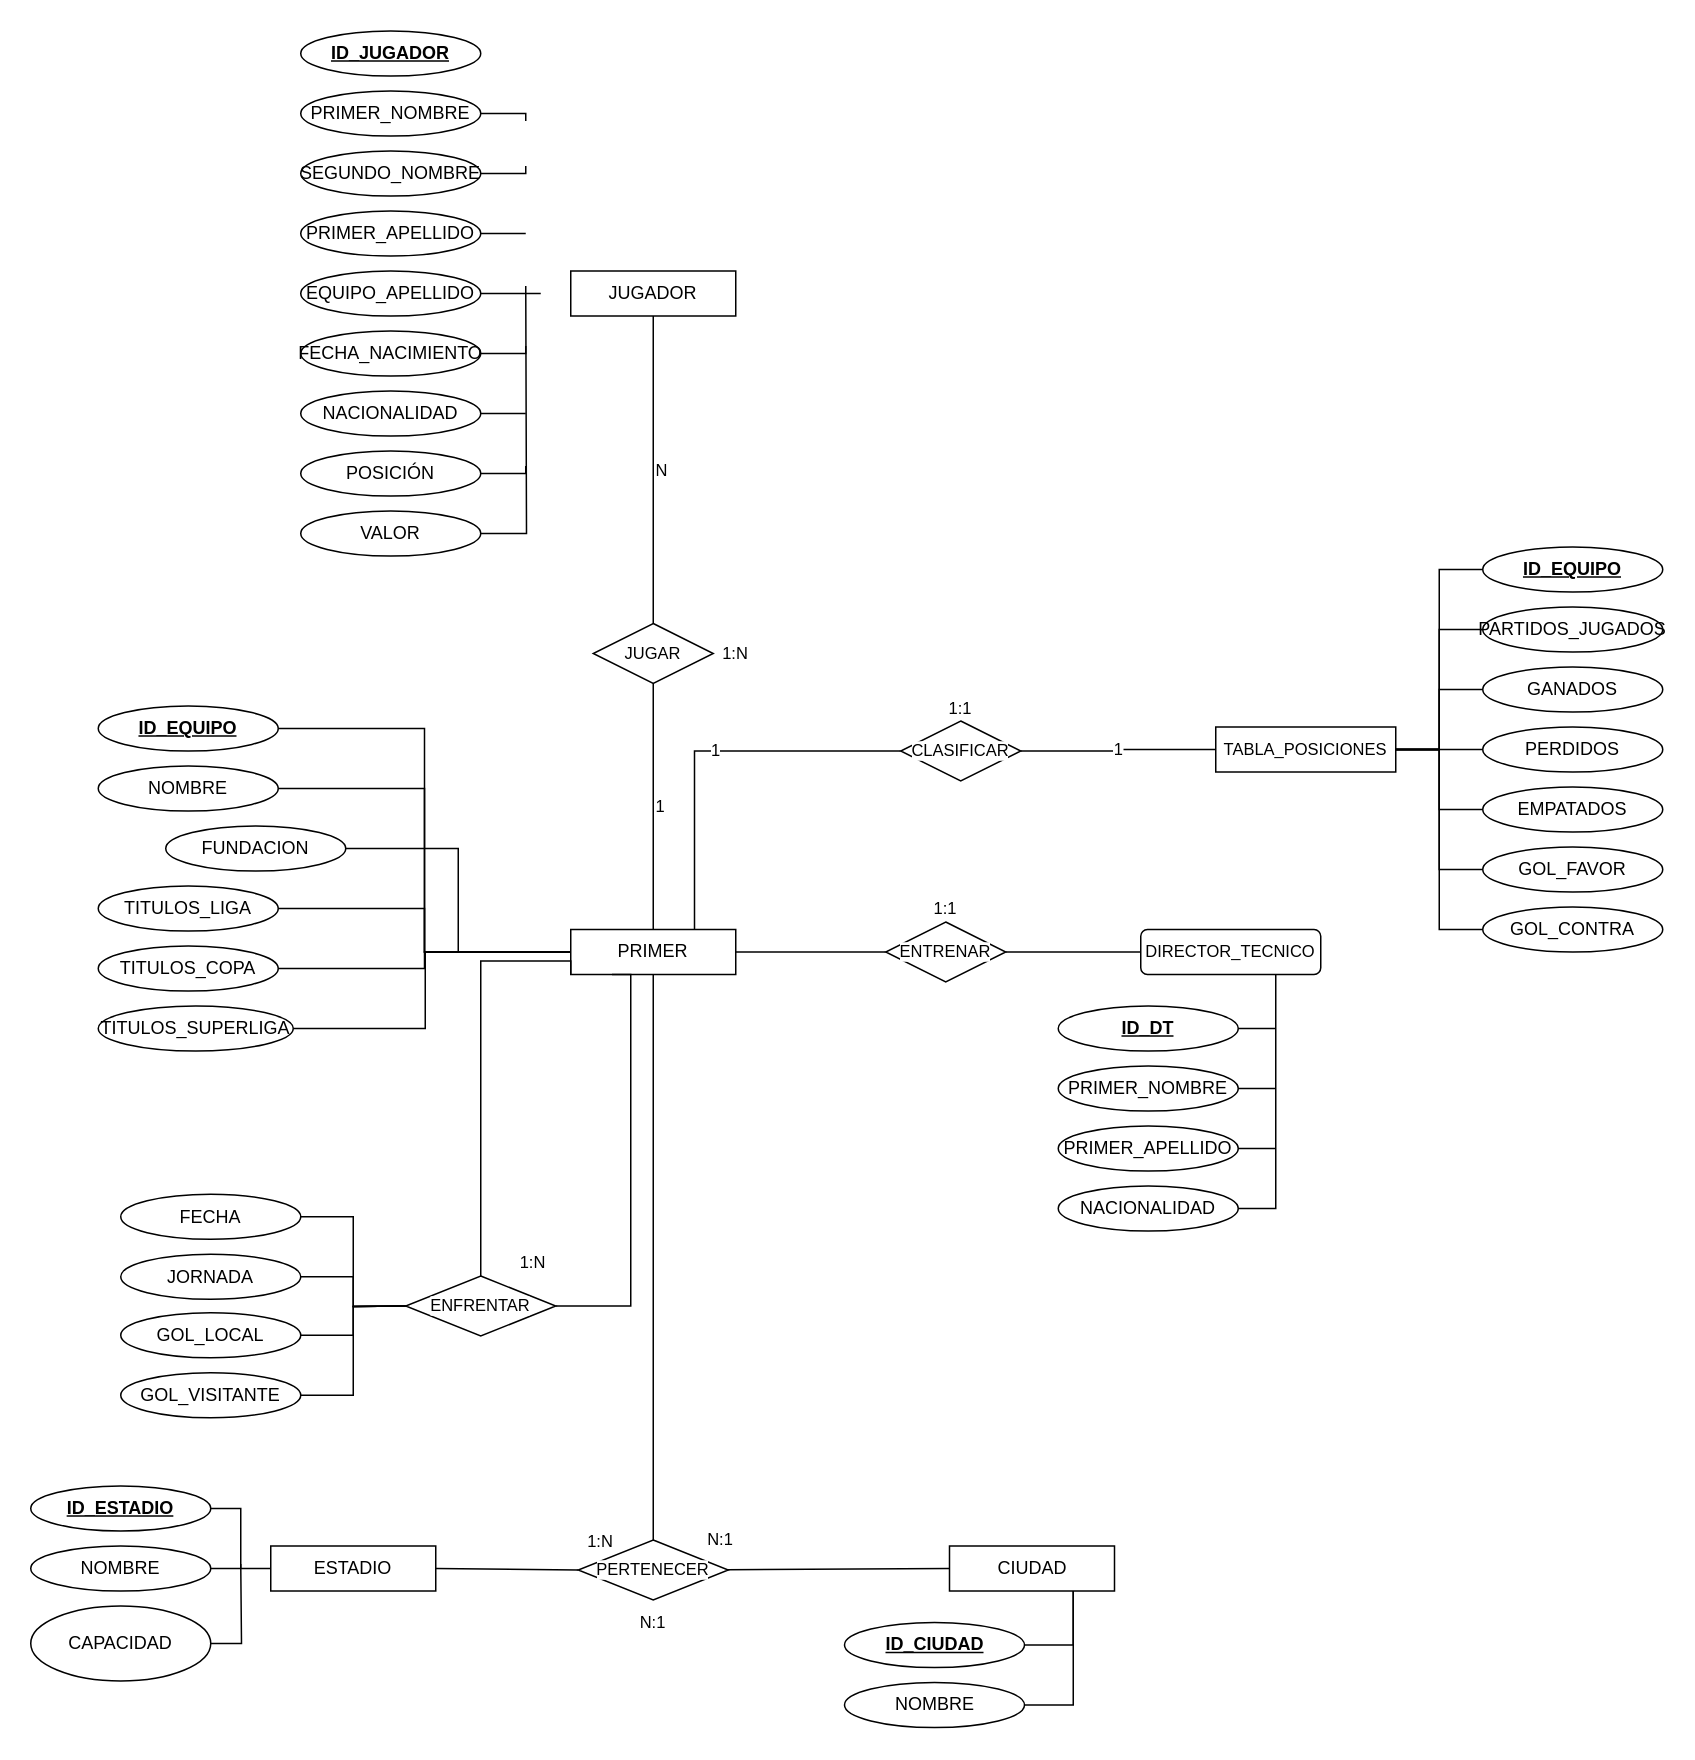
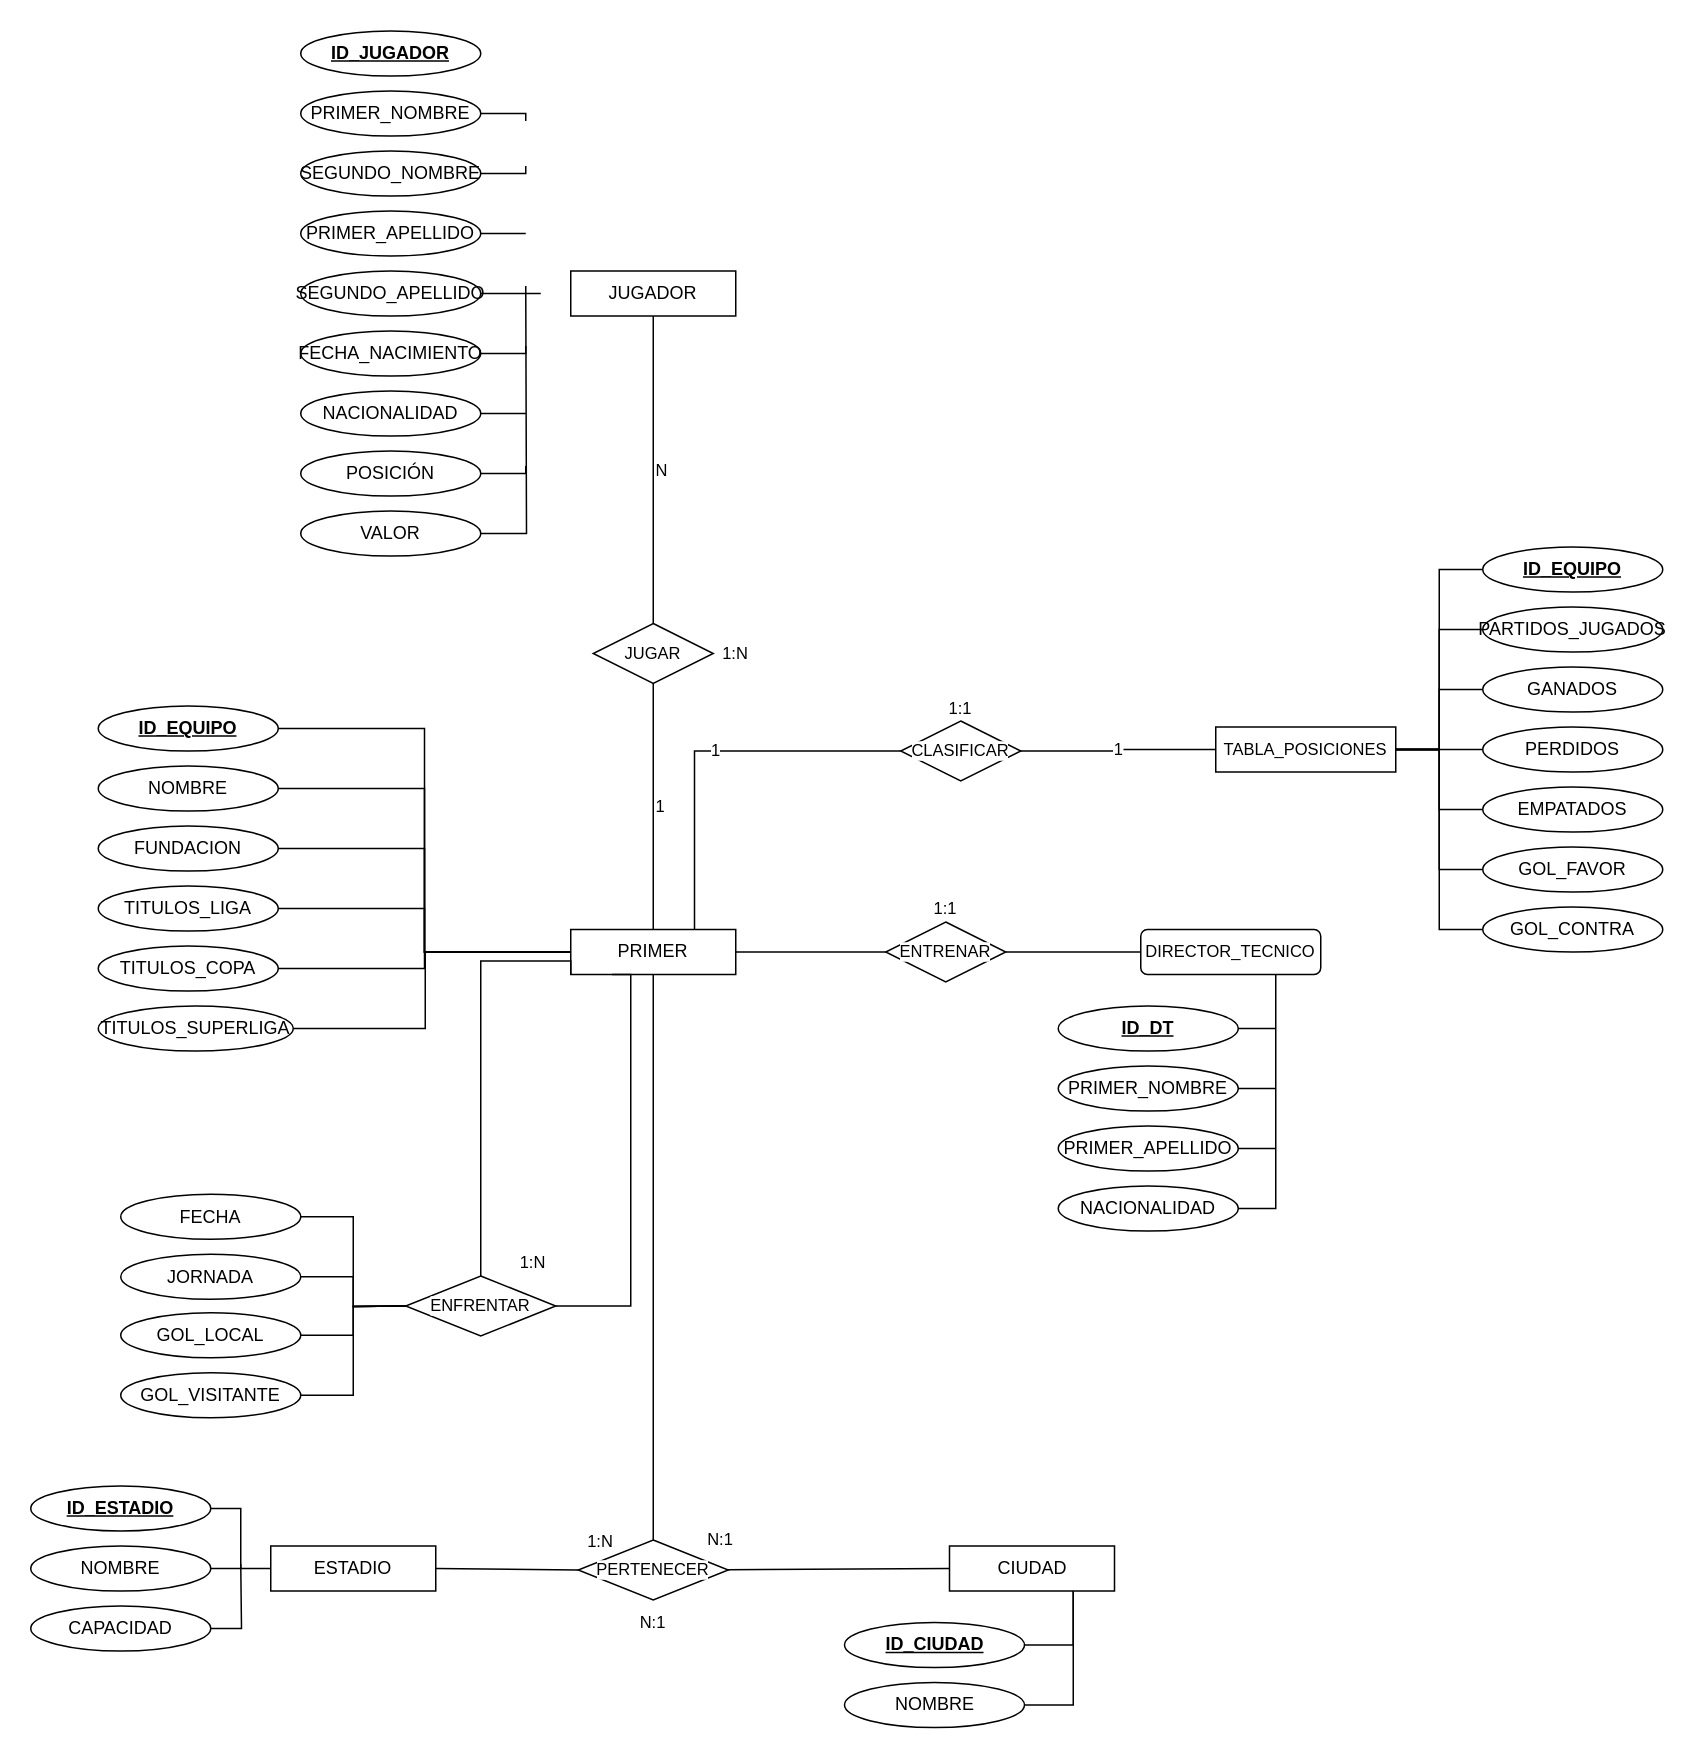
(391, 293) -> (391, 293)
(256, 848) -> (188, 848)
(121, 1643) -> (121, 1628)
